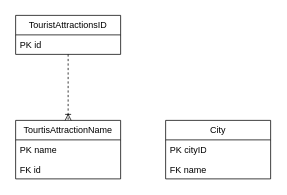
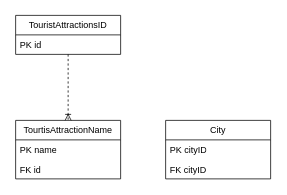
(186, 170) -> (190, 170)
